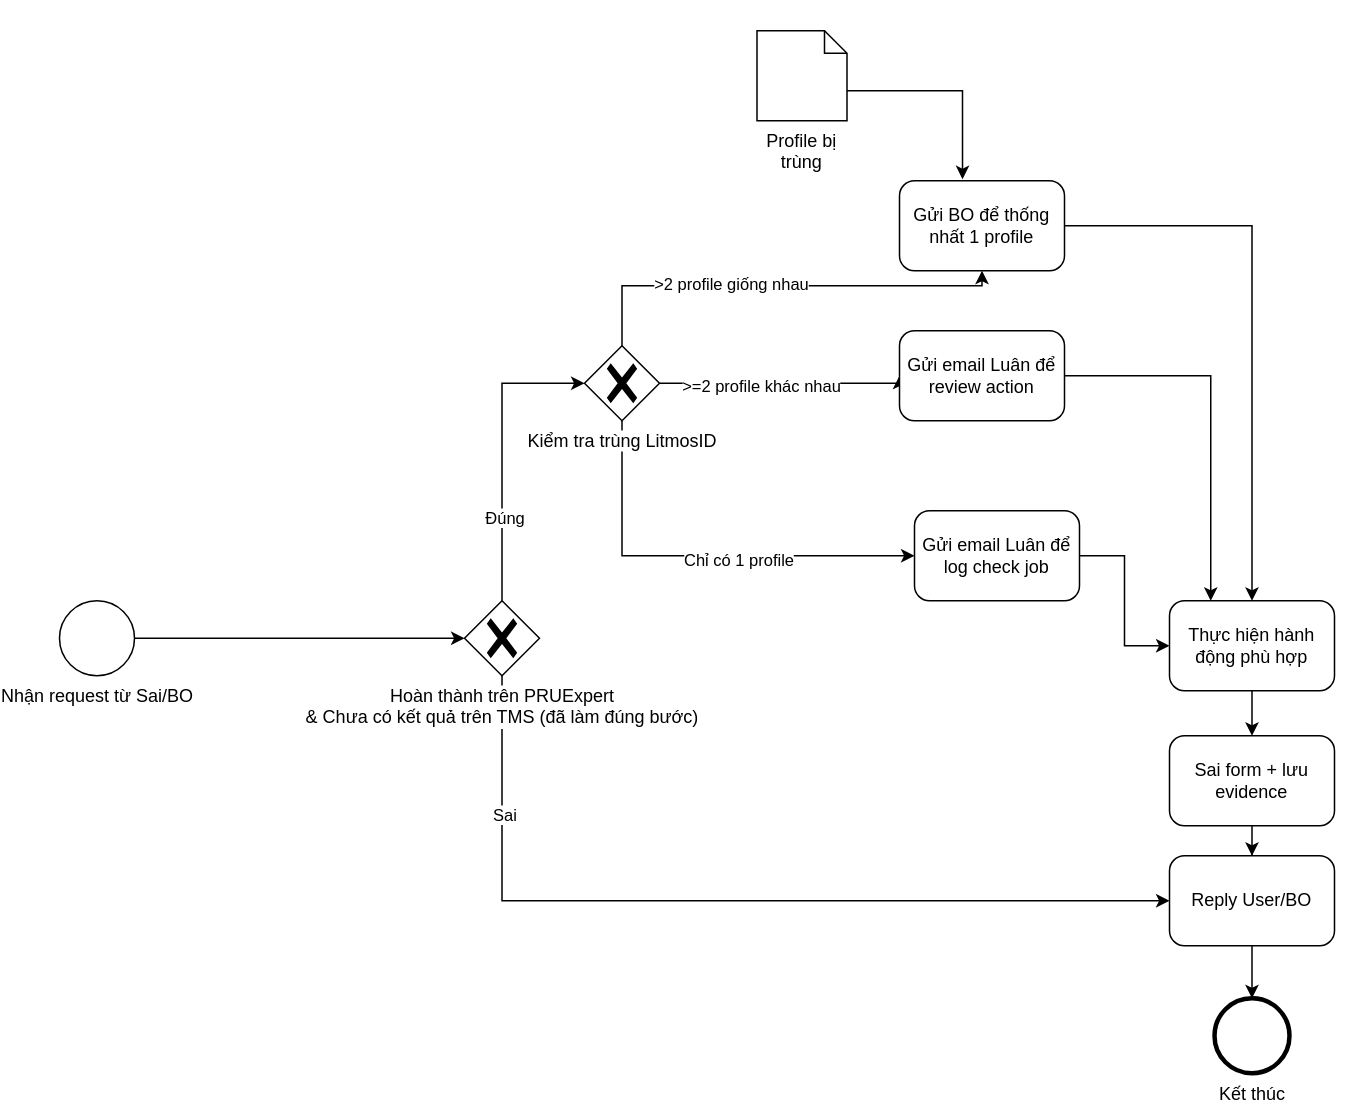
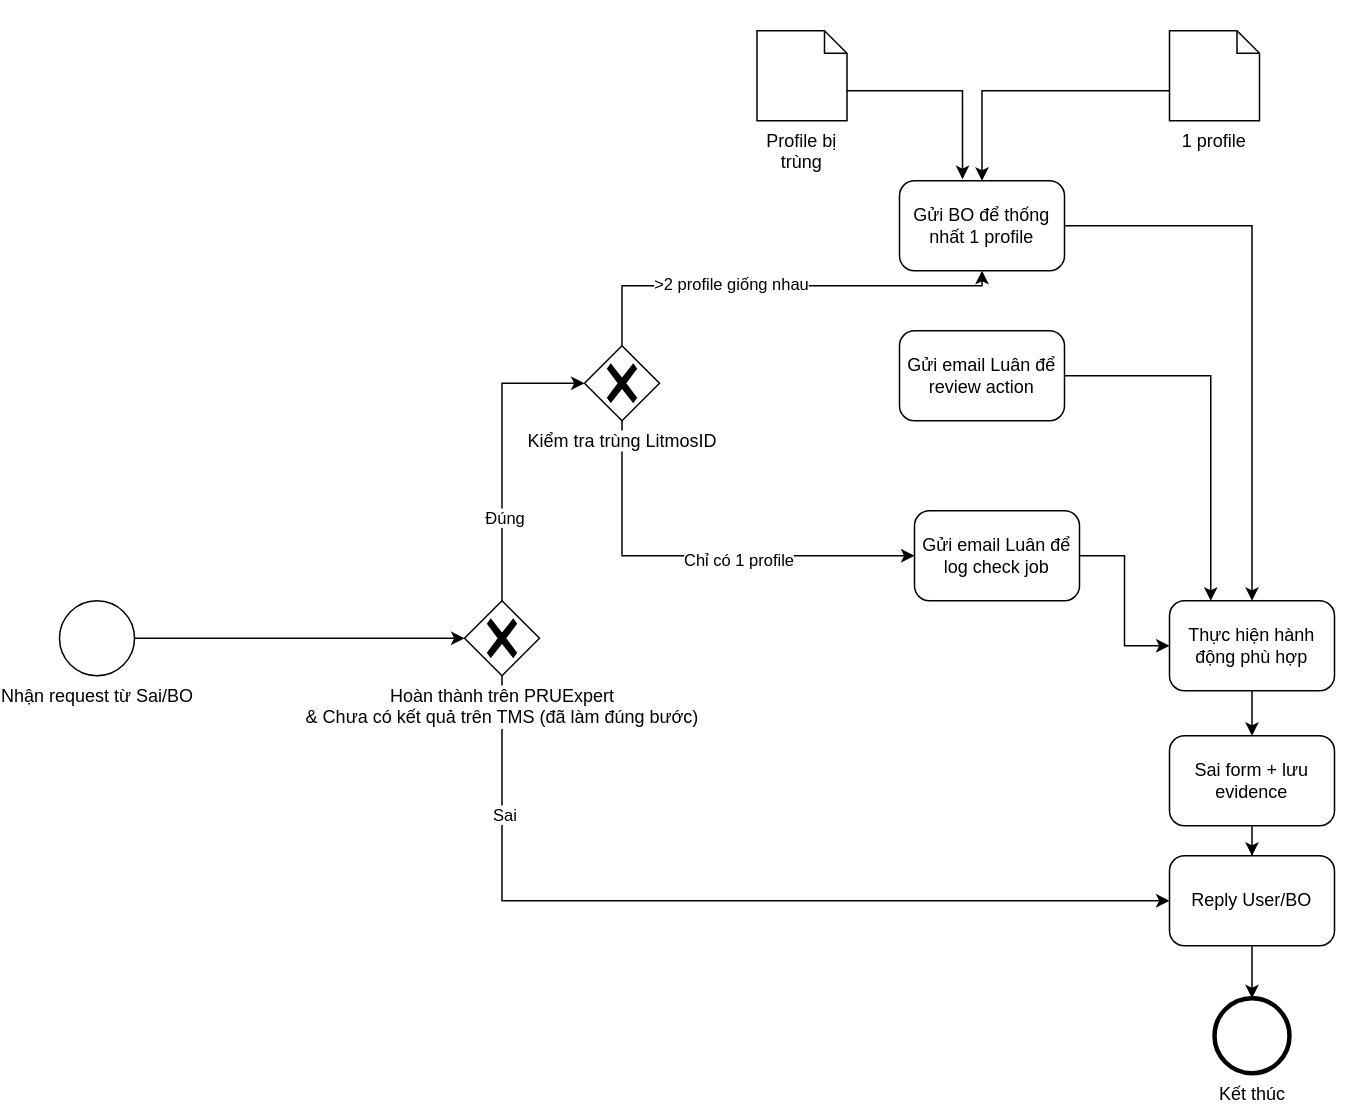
none -> (1214, 76)
none -> (1036, 91)
(780, 383) -> none
